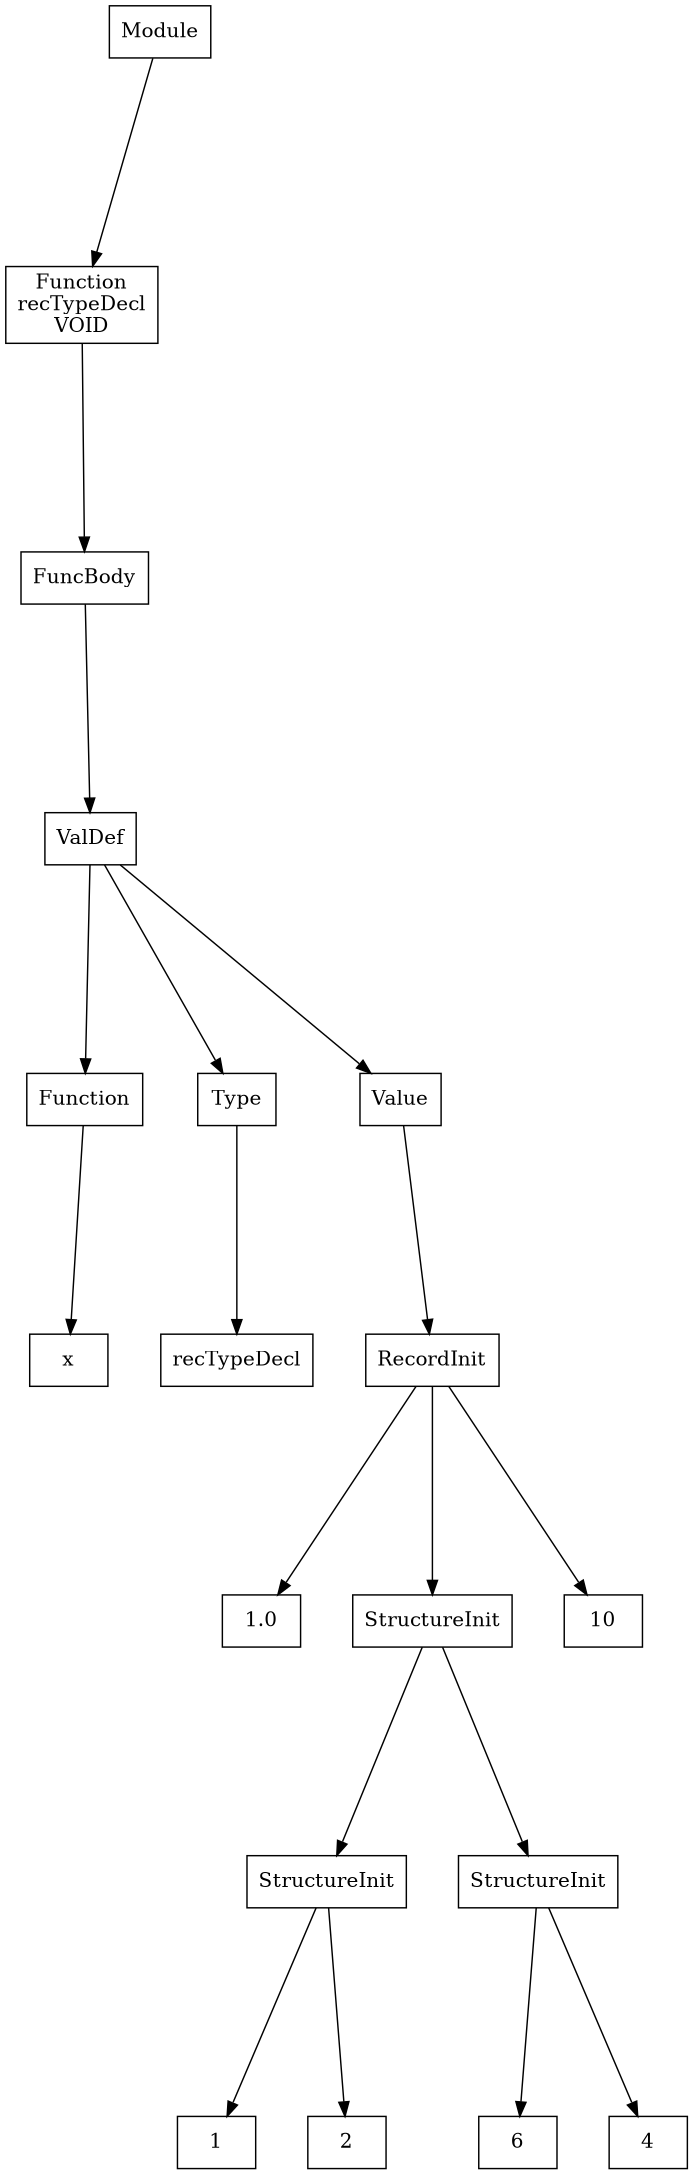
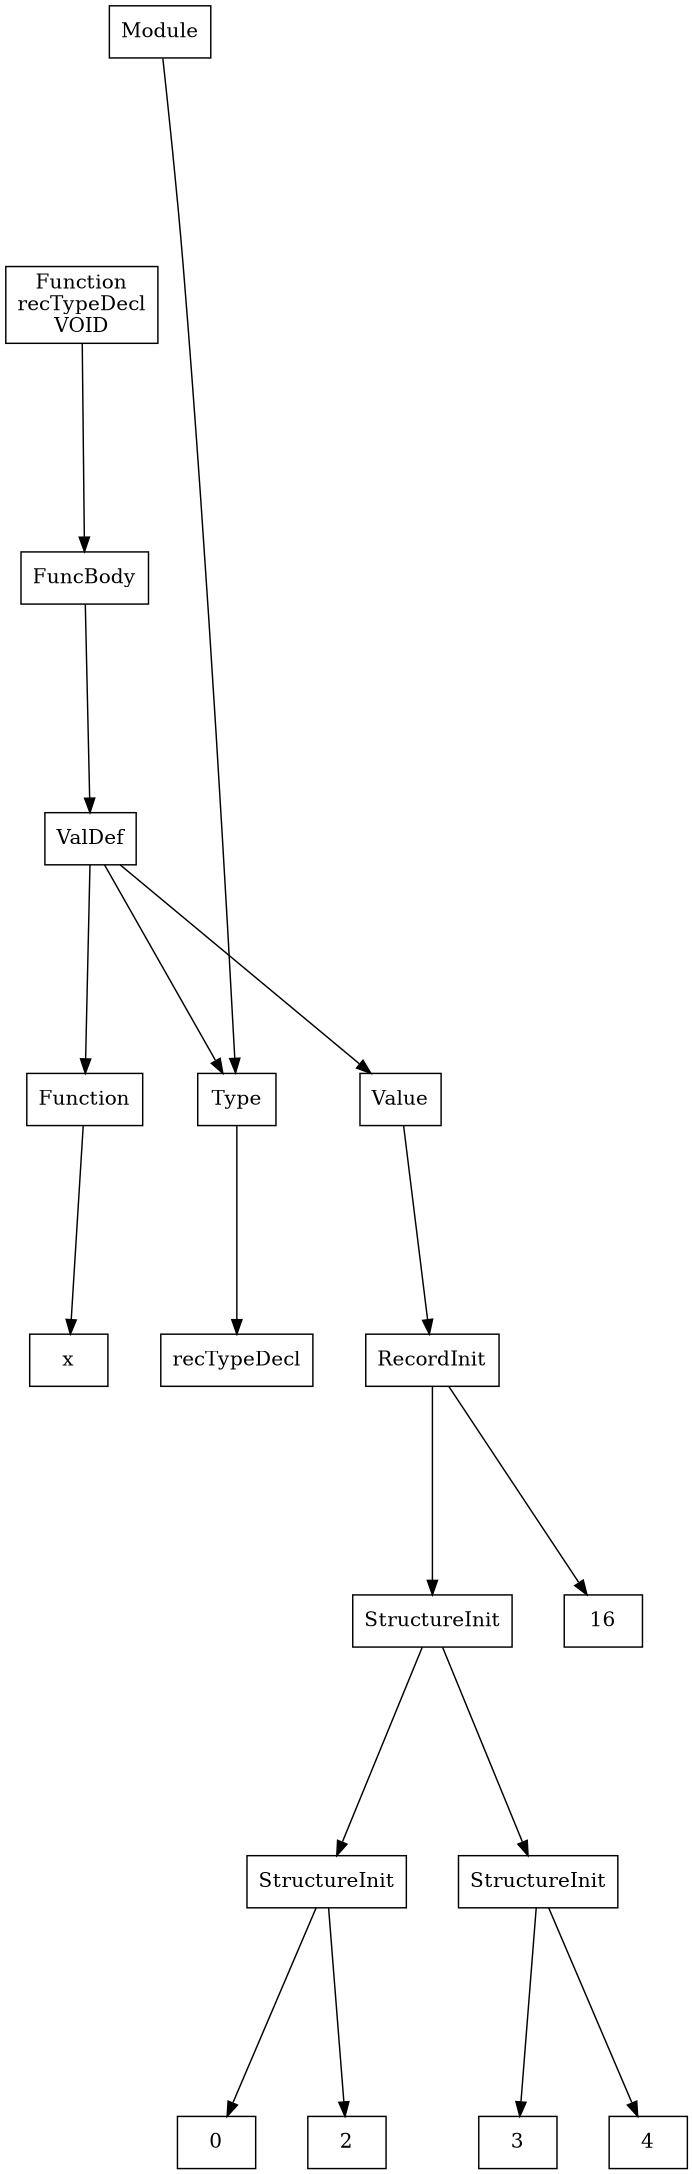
(125, 155) -> (205, 558)
(261, 1621) -> none
(603, 1621) -> (603, 1621)
(217, 2142) -> (217, 2142)
(518, 2142) -> (518, 2142)
